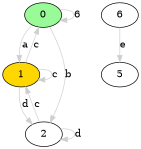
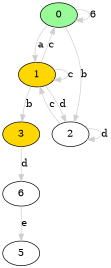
none -> (21, 134)
